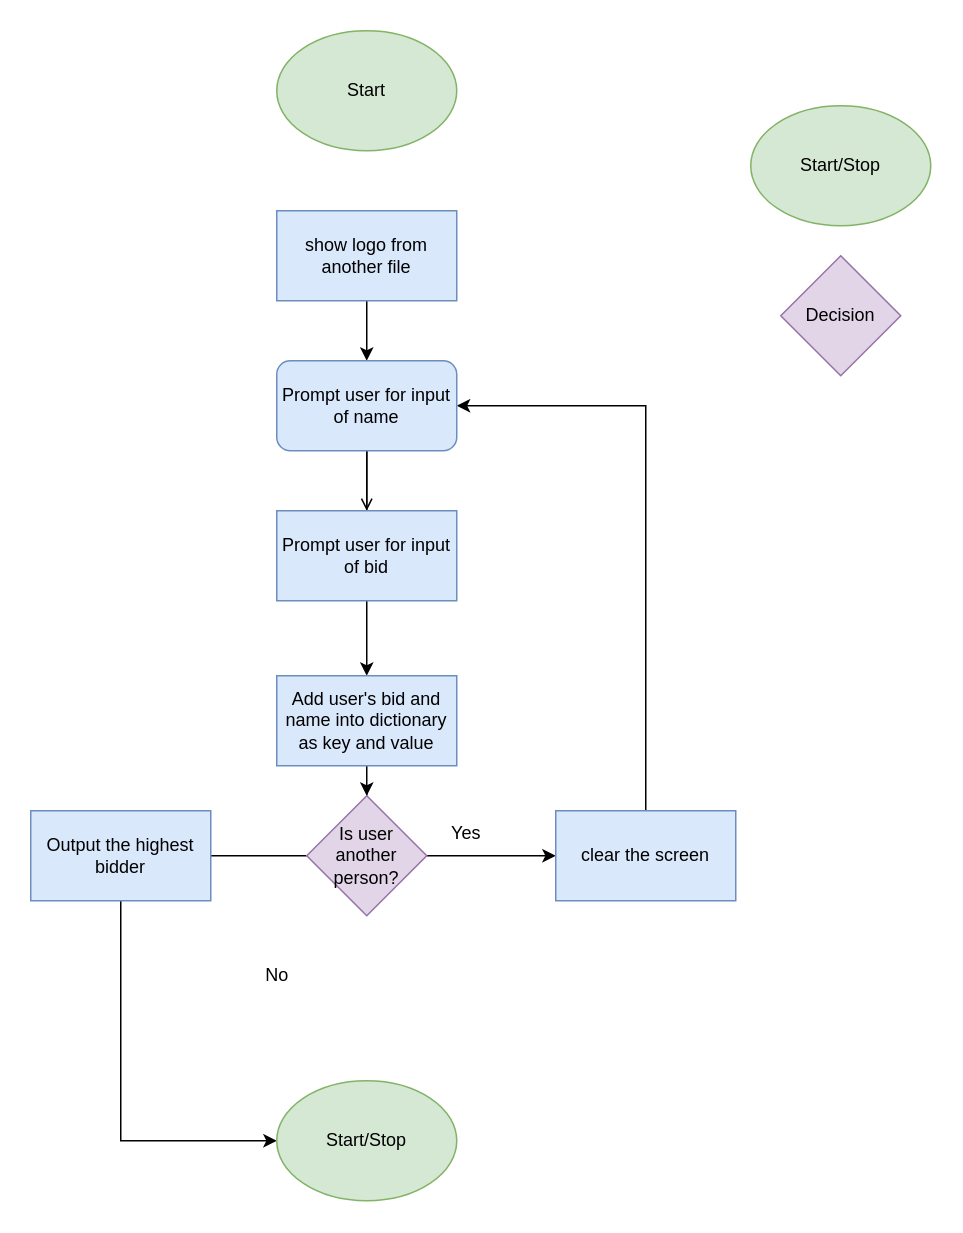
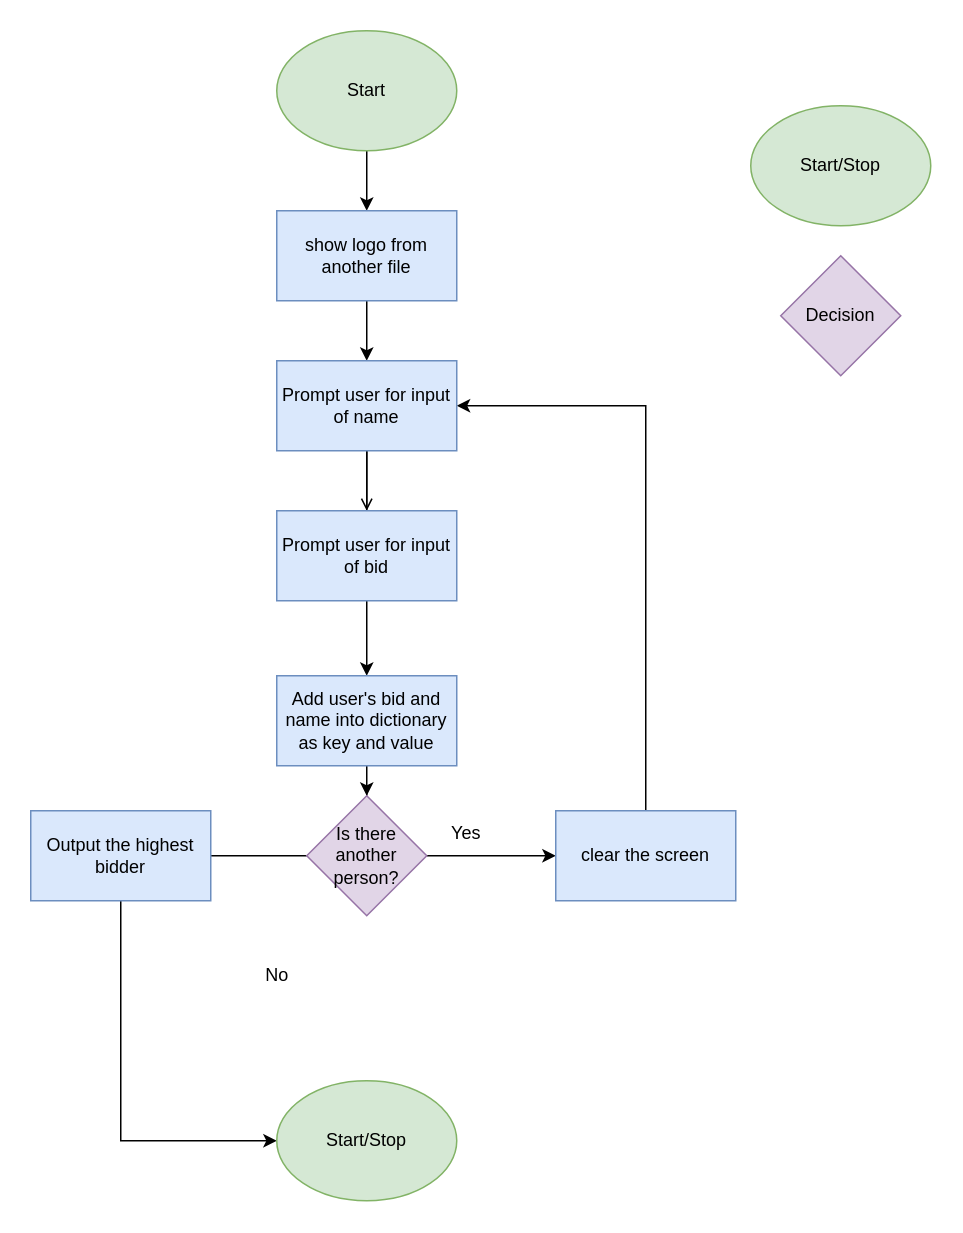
none -> (367, 176)
(367, 406) -> (367, 406)
(367, 856) -> (367, 856)
